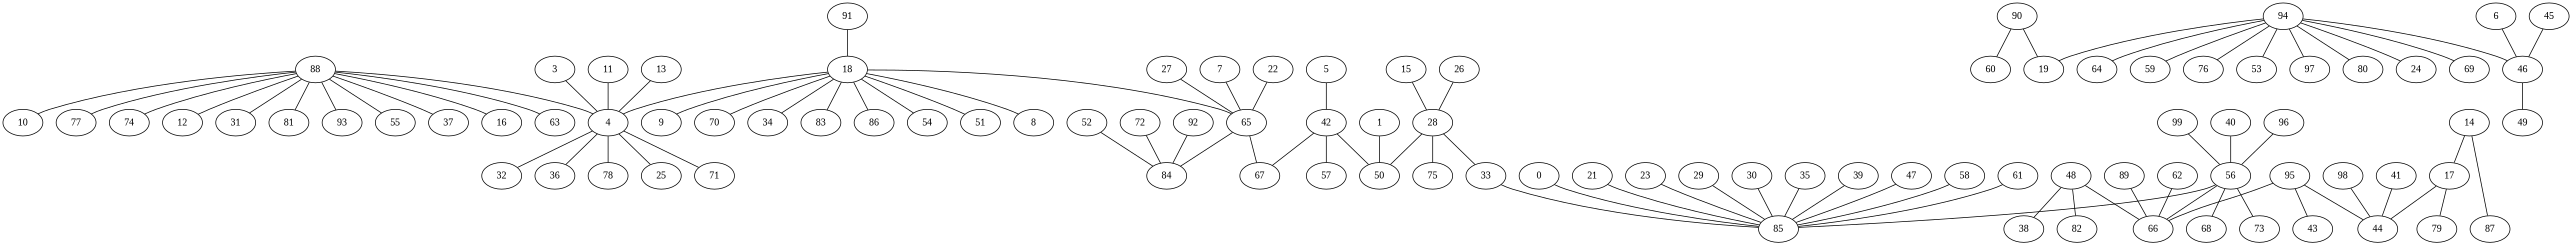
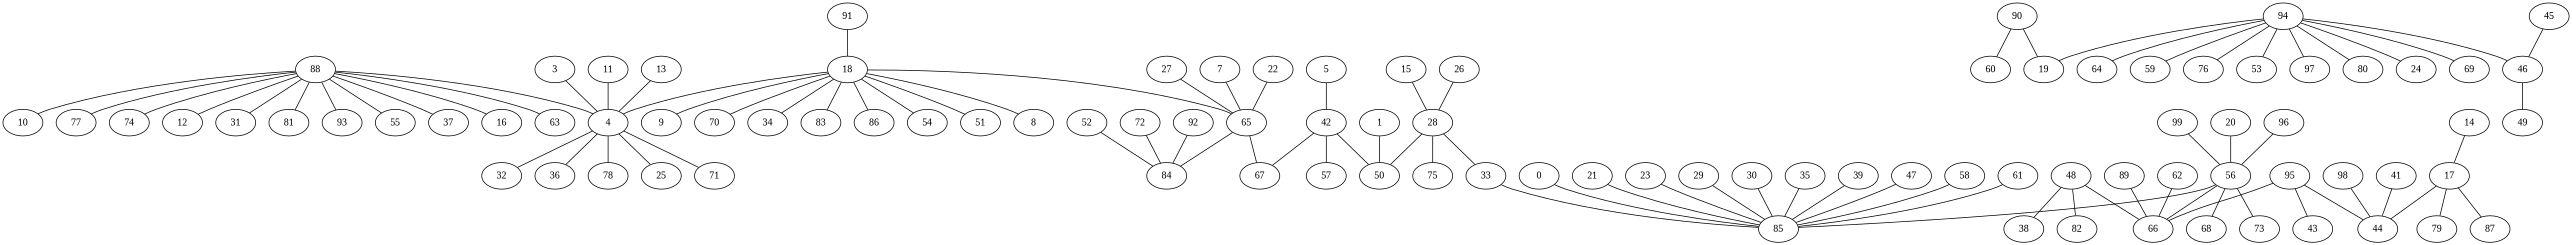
(2496, 16) -> none
(2231, 123) -> (2231, 123)
(2480, 176) -> (2470, 202)
